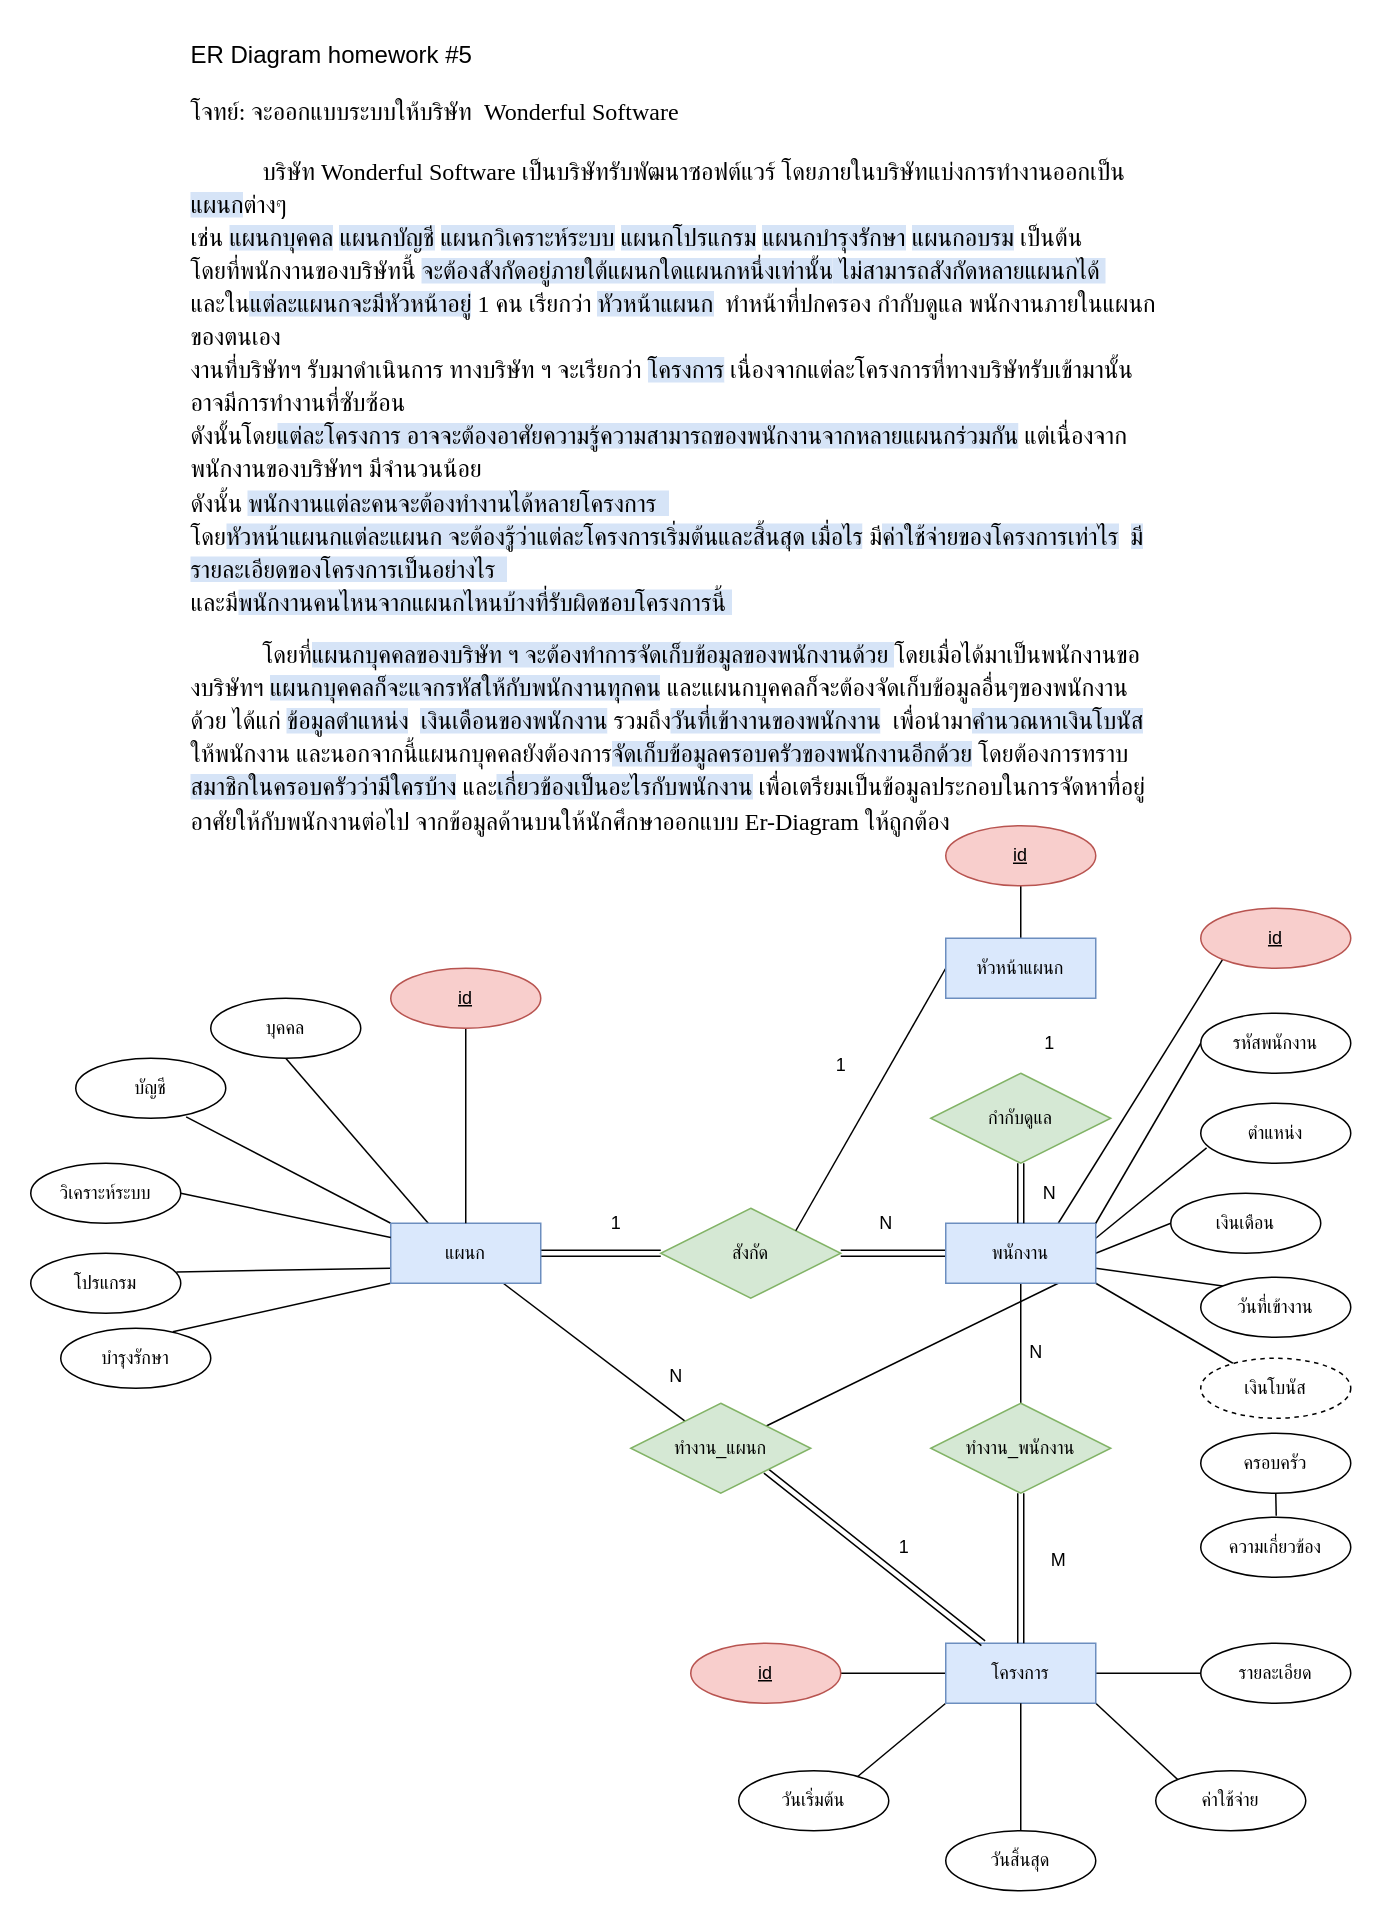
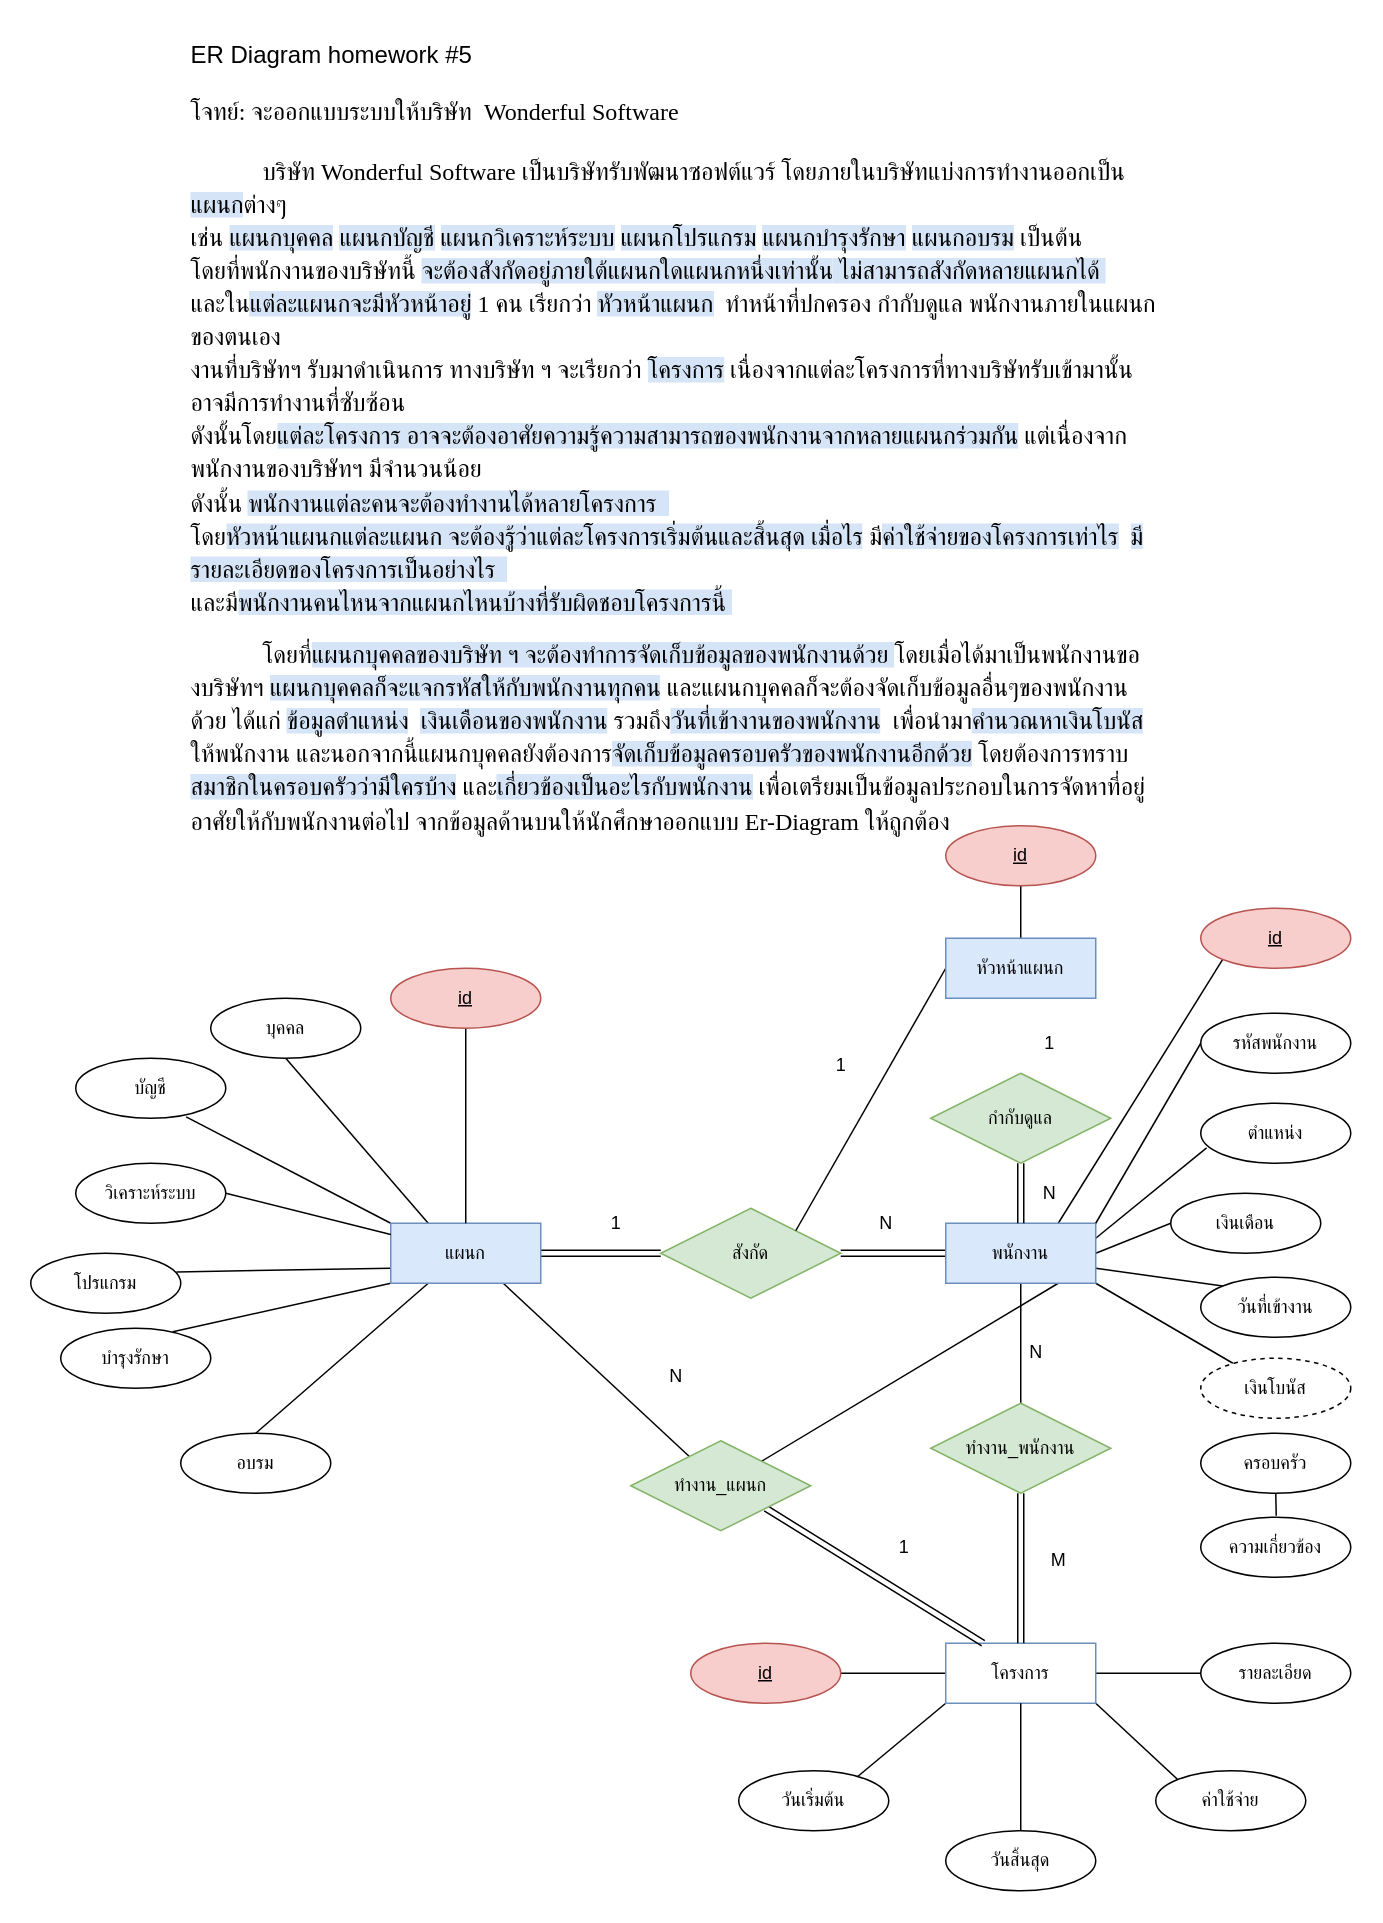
(106, 1193) -> (151, 1193)
none -> (342, 1358)
(721, 1448) -> (721, 1486)
none -> (256, 1463)
(1021, 1673) -> (1021, 1673)
